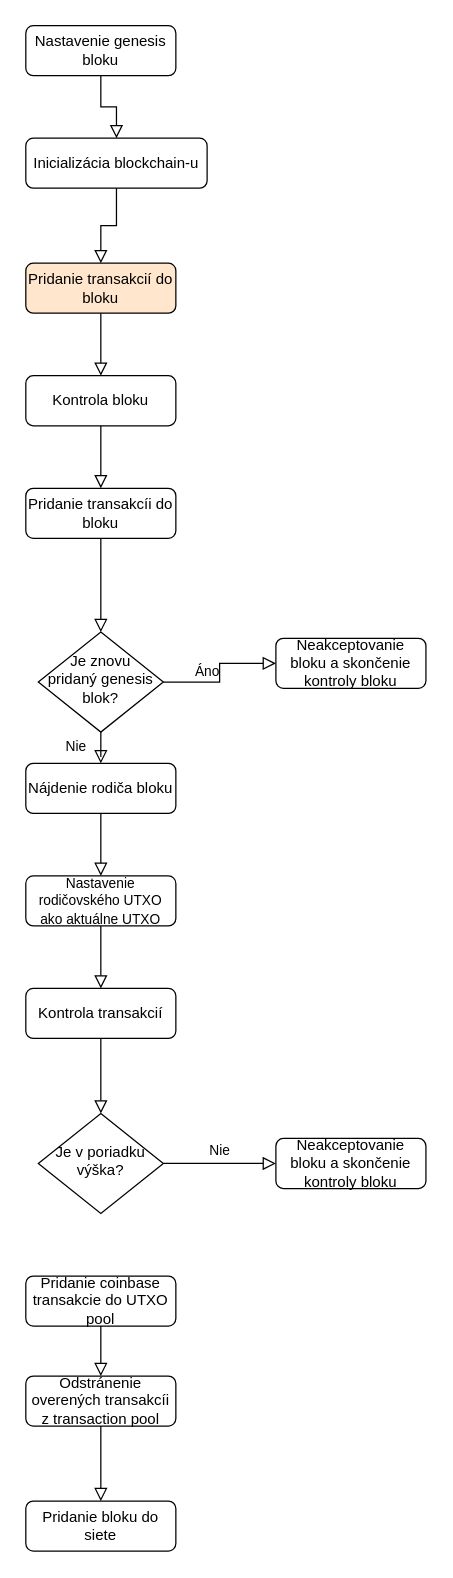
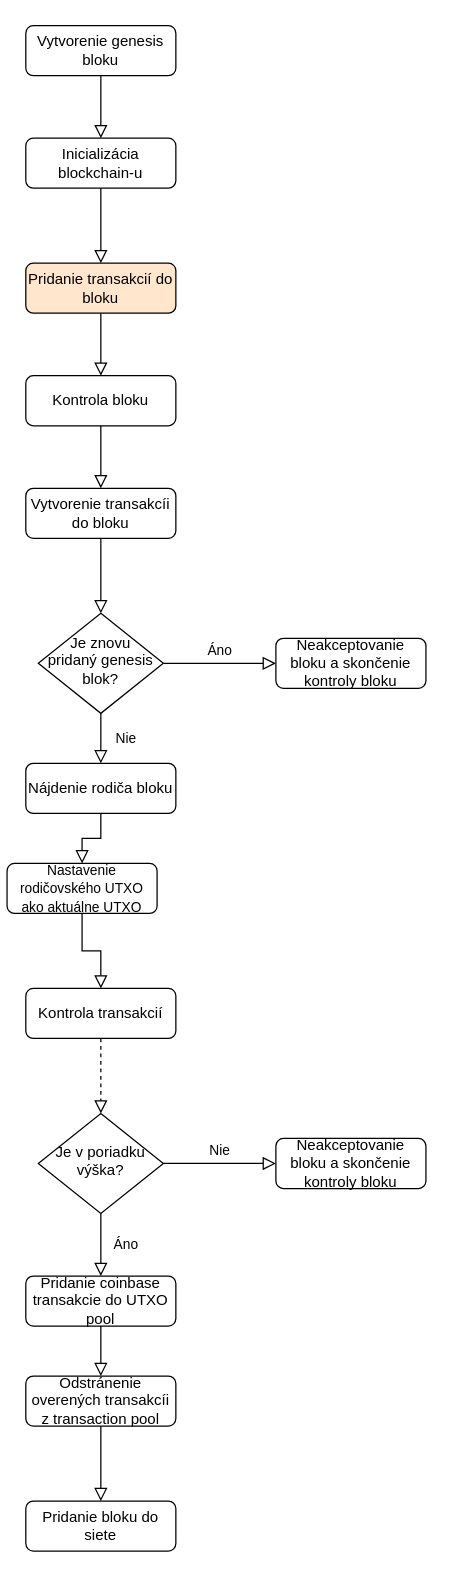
(101, 51) -> (101, 51)
(116, 163) -> (101, 163)
(101, 513) -> (101, 513)
(101, 682) -> (101, 663)
(101, 901) -> (82, 888)
(101, 1069) -> (101, 1069)
none -> (101, 1238)
